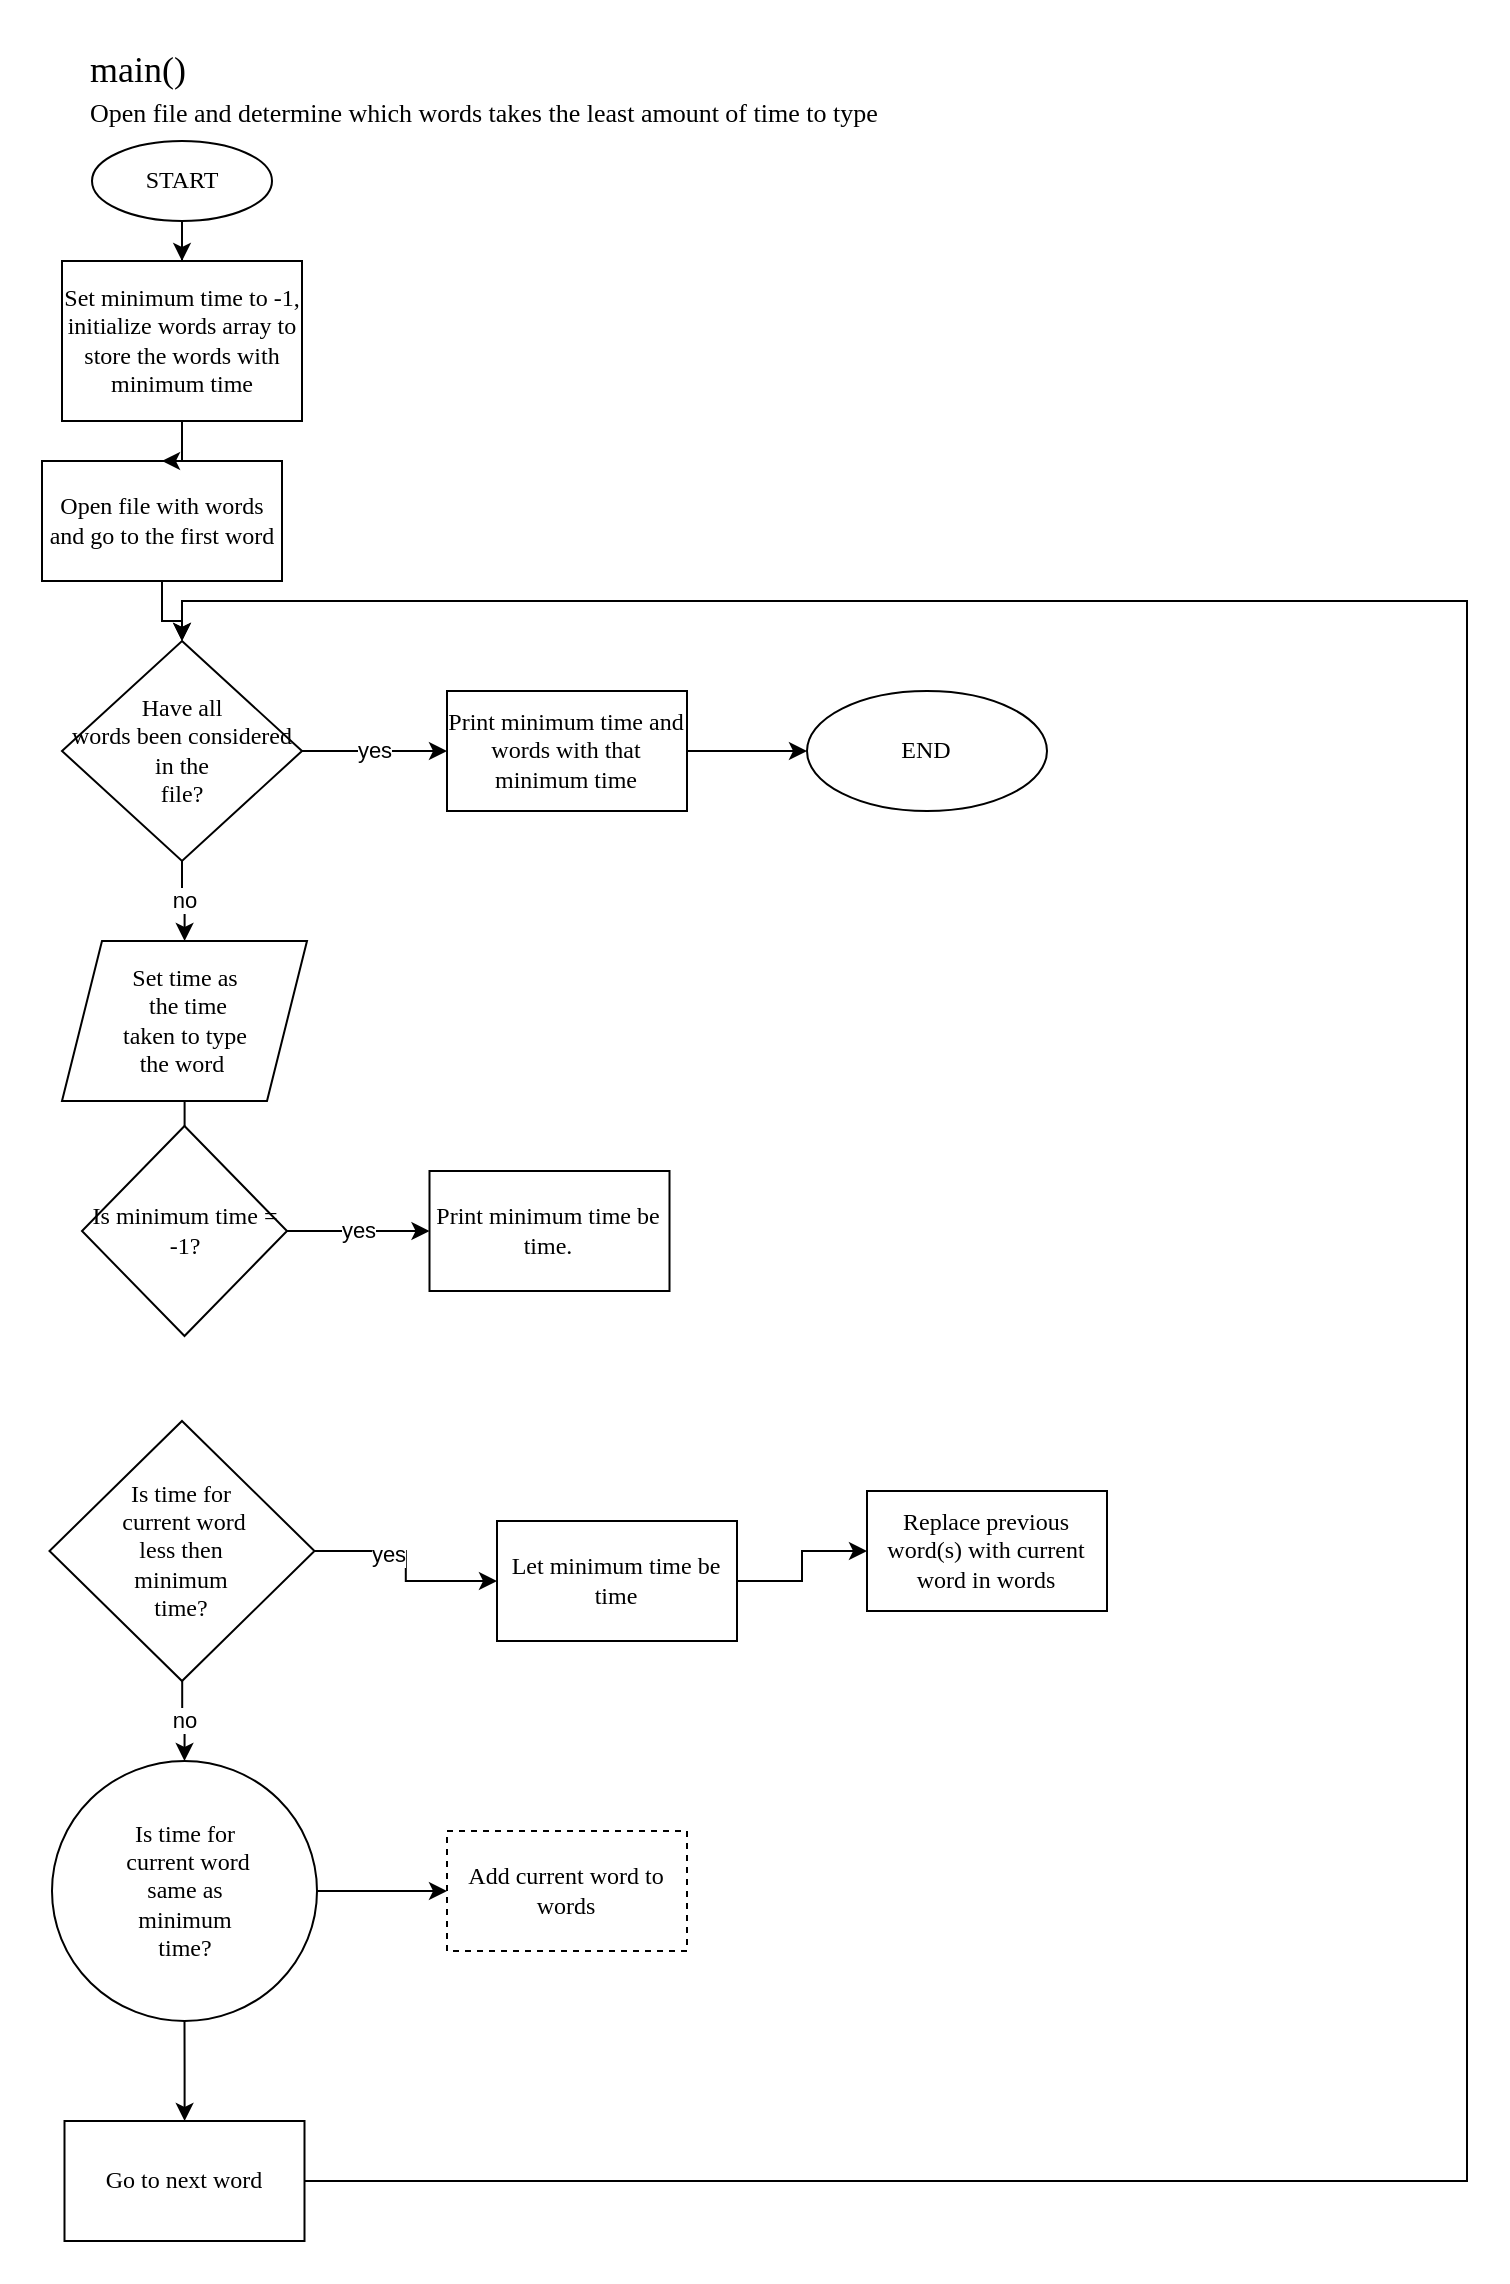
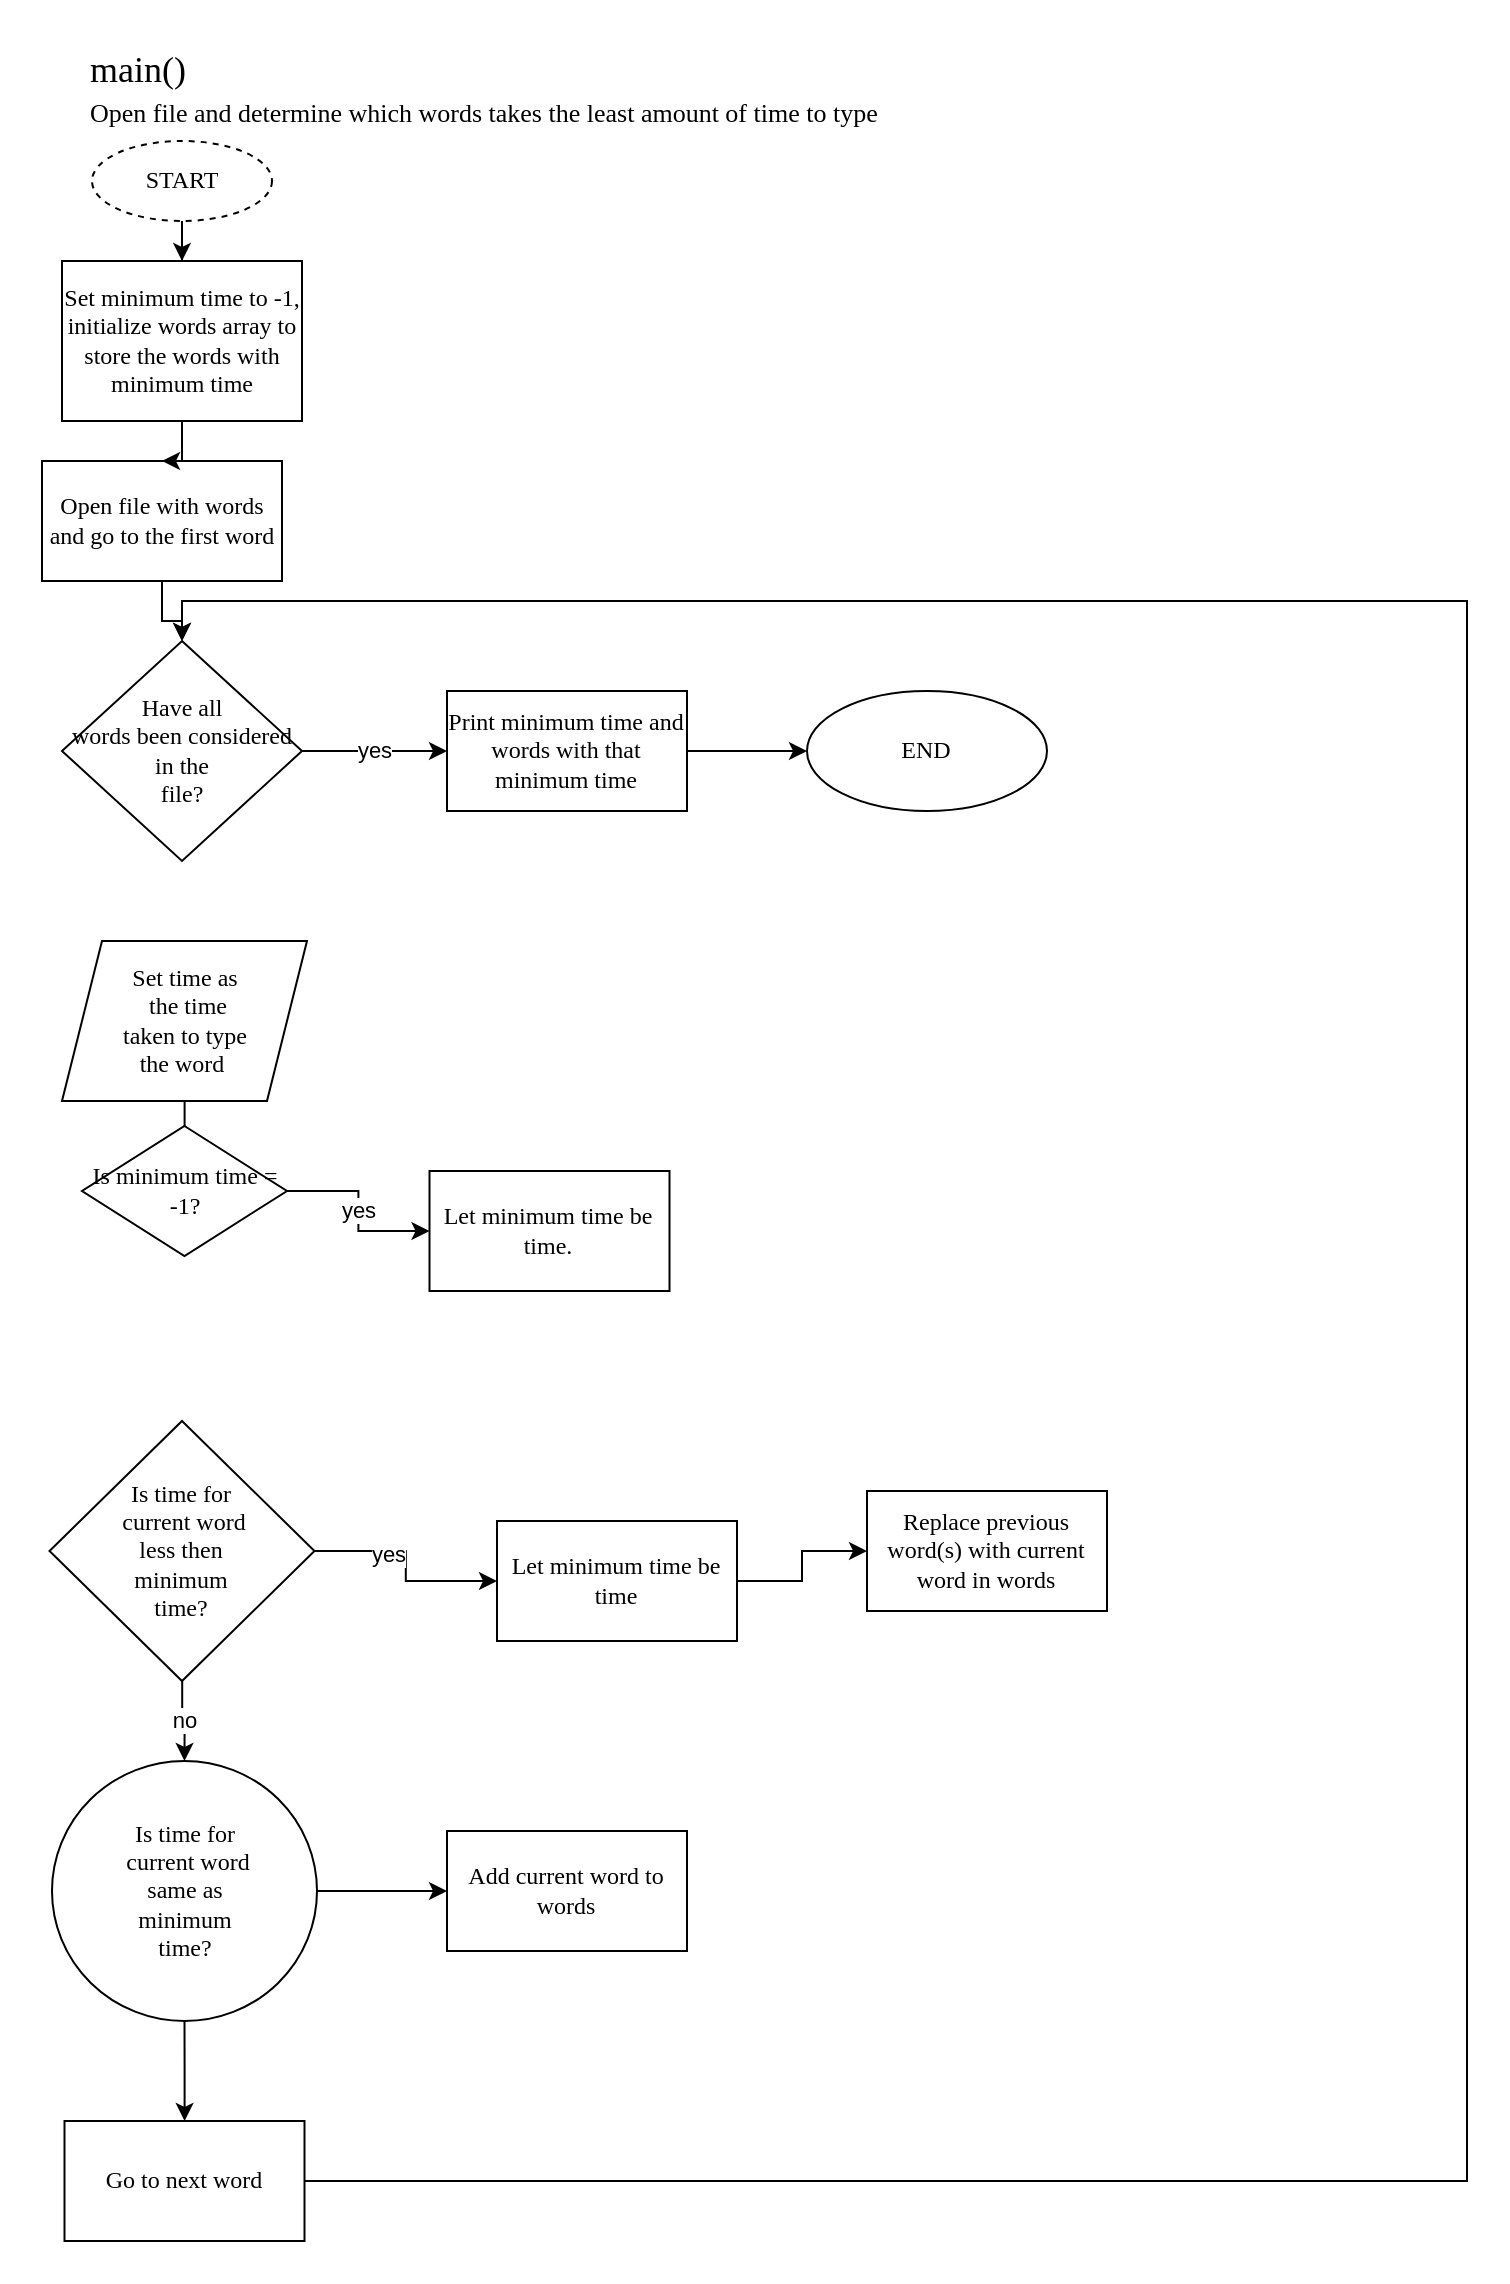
(182, 181) -> (182, 181)
(182, 895) -> none
(185, 1231) -> (185, 1191)
(549, 1231) -> (549, 1231)
(567, 1891) -> (567, 1891)
